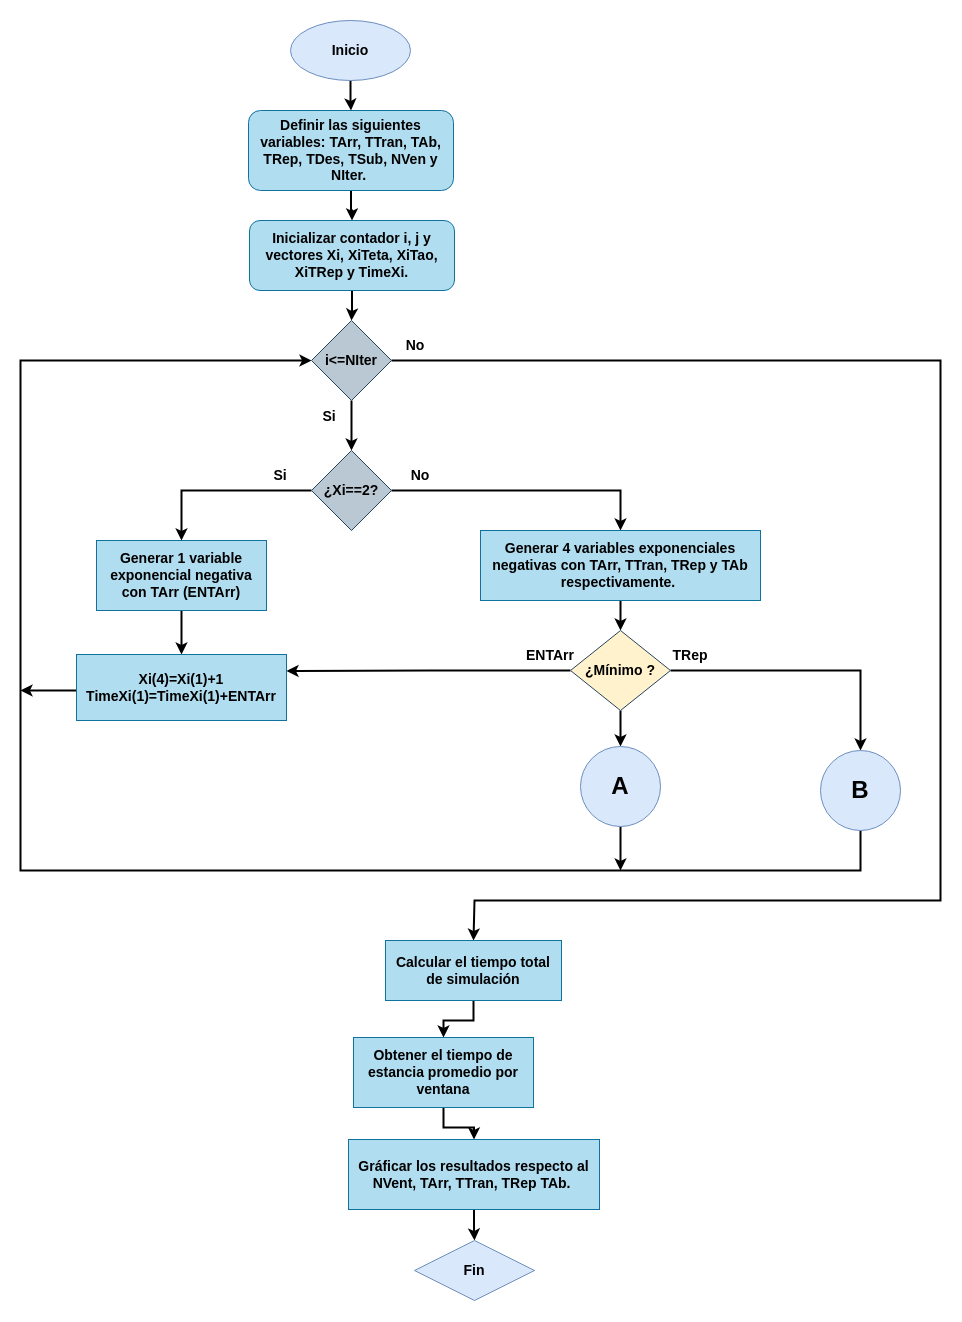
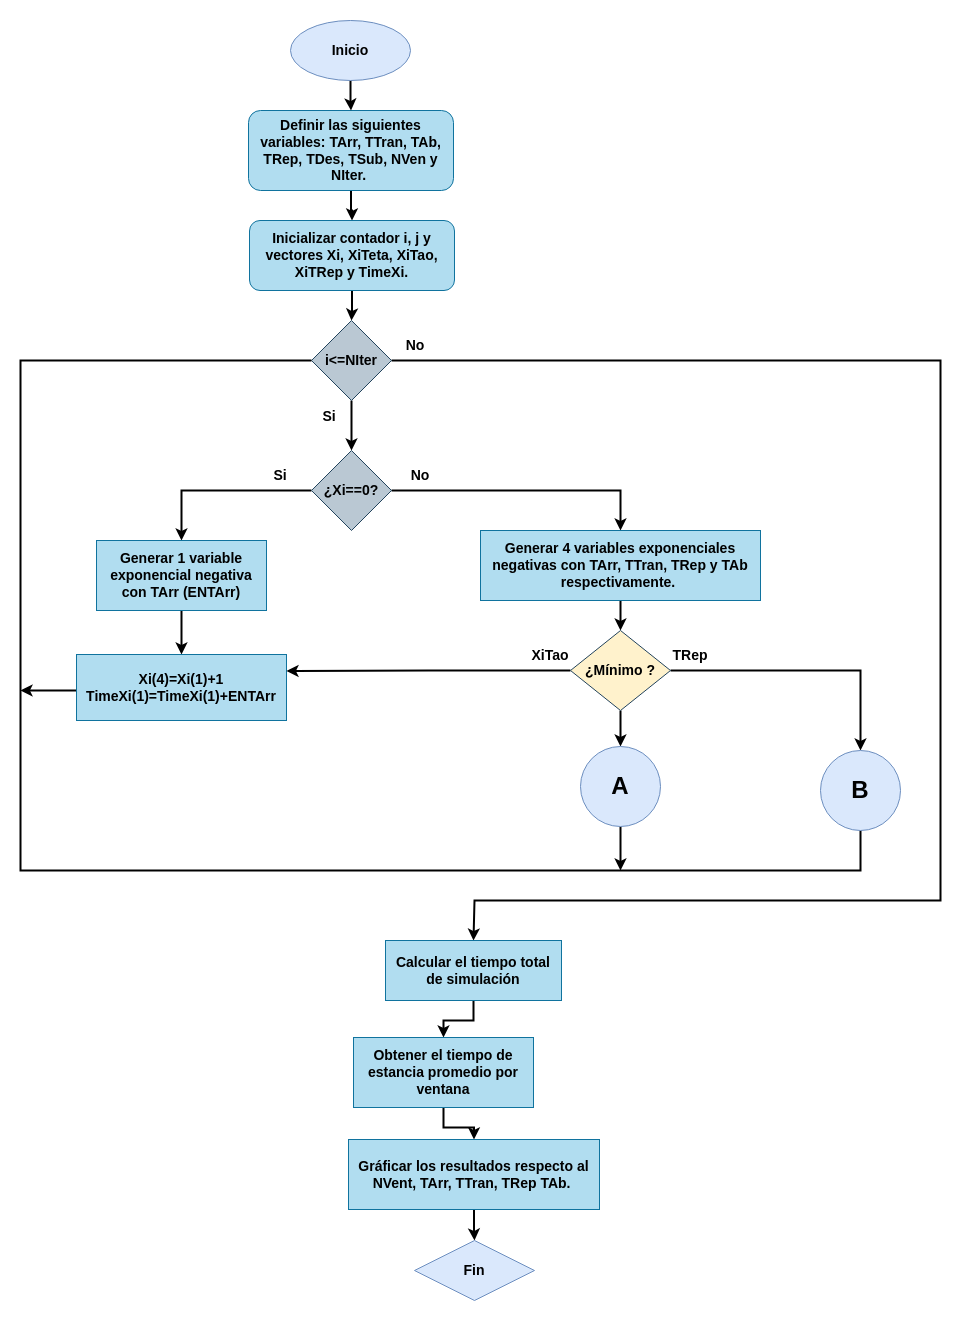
(301, 361) -> (304, 361)
(352, 491) -> (352, 491)
(551, 656) -> (551, 656)
